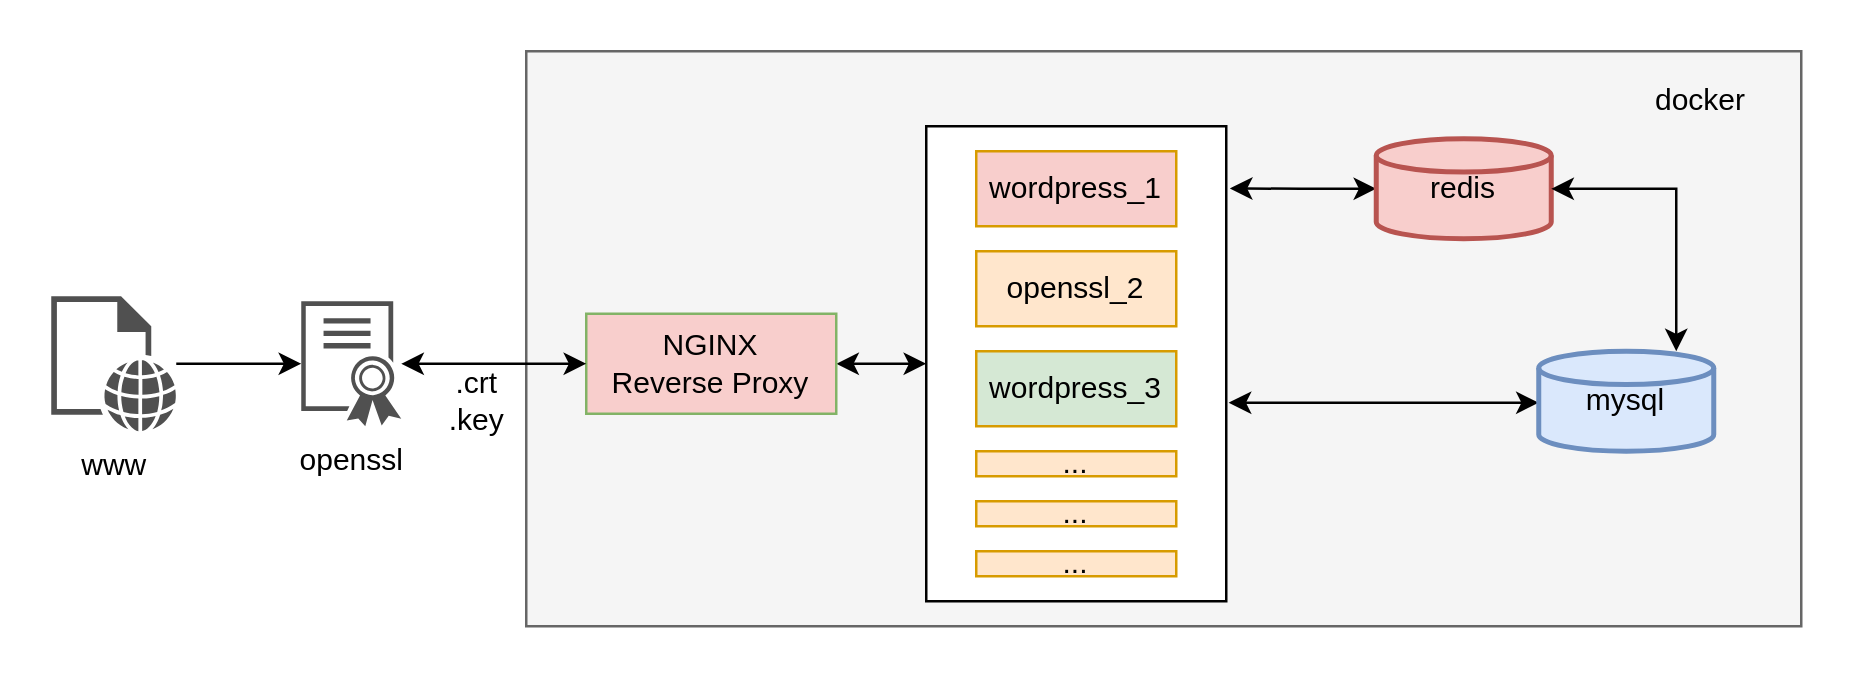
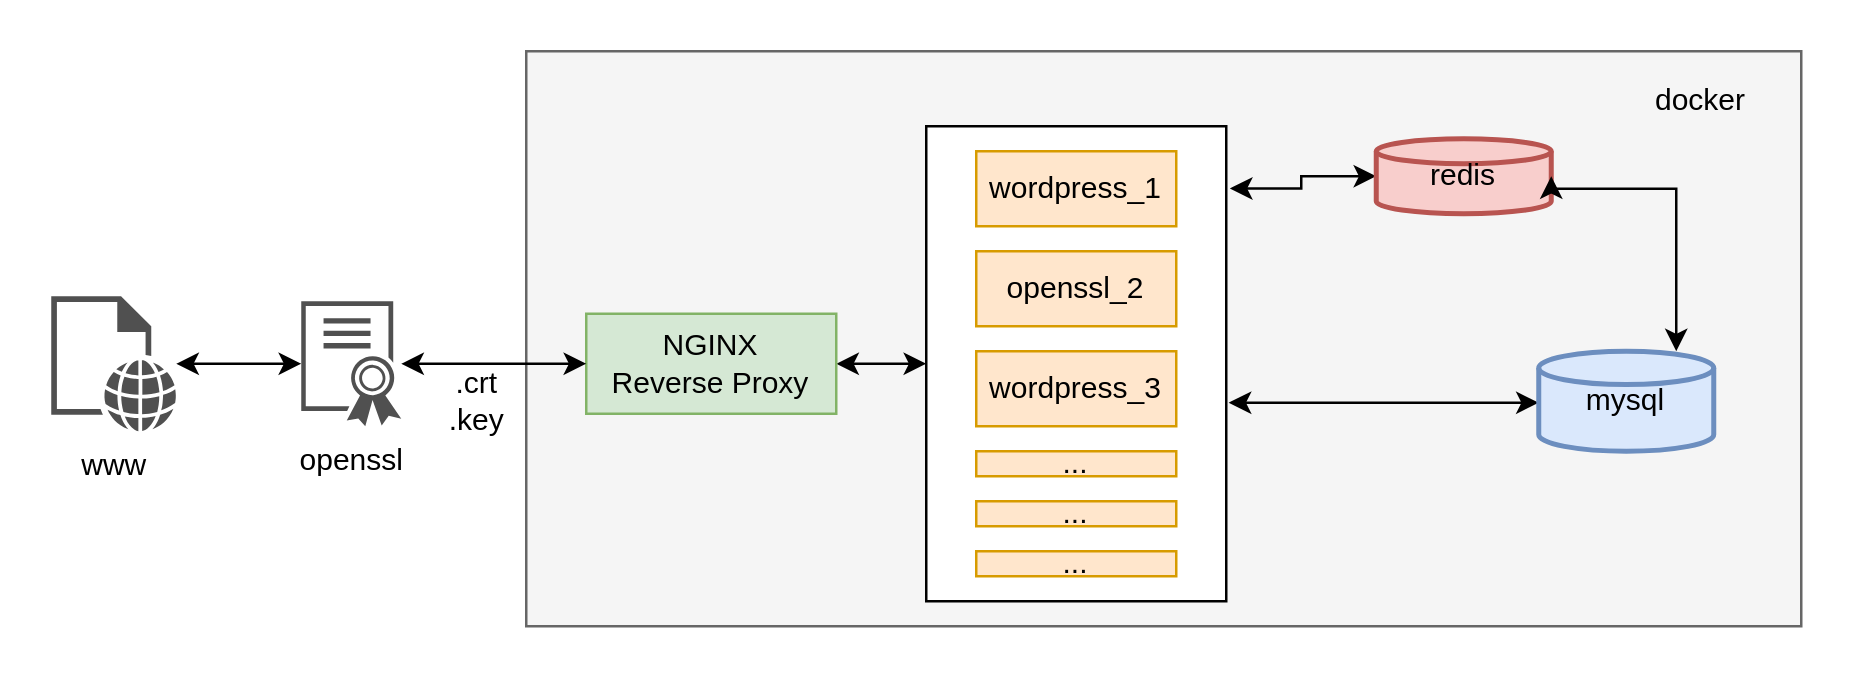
(1076, 189) -> (1076, 189)
(1464, 189) -> (1464, 176)
(186, 364) -> (194, 364)
(711, 364) -> (711, 364)
(1076, 389) -> (1076, 389)
